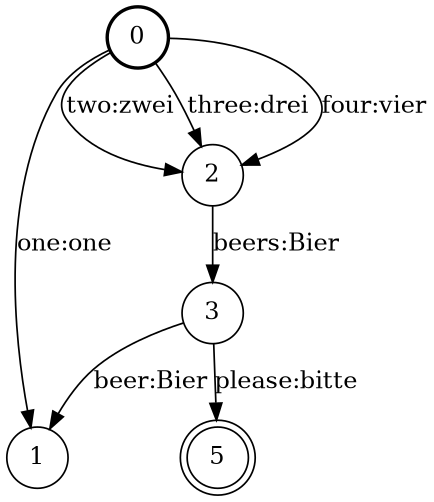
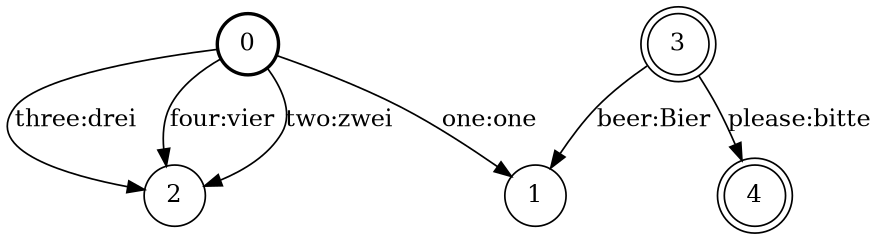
(213, 236) -> none
(213, 313) -> (678, 44)
(218, 458) -> (755, 196)
